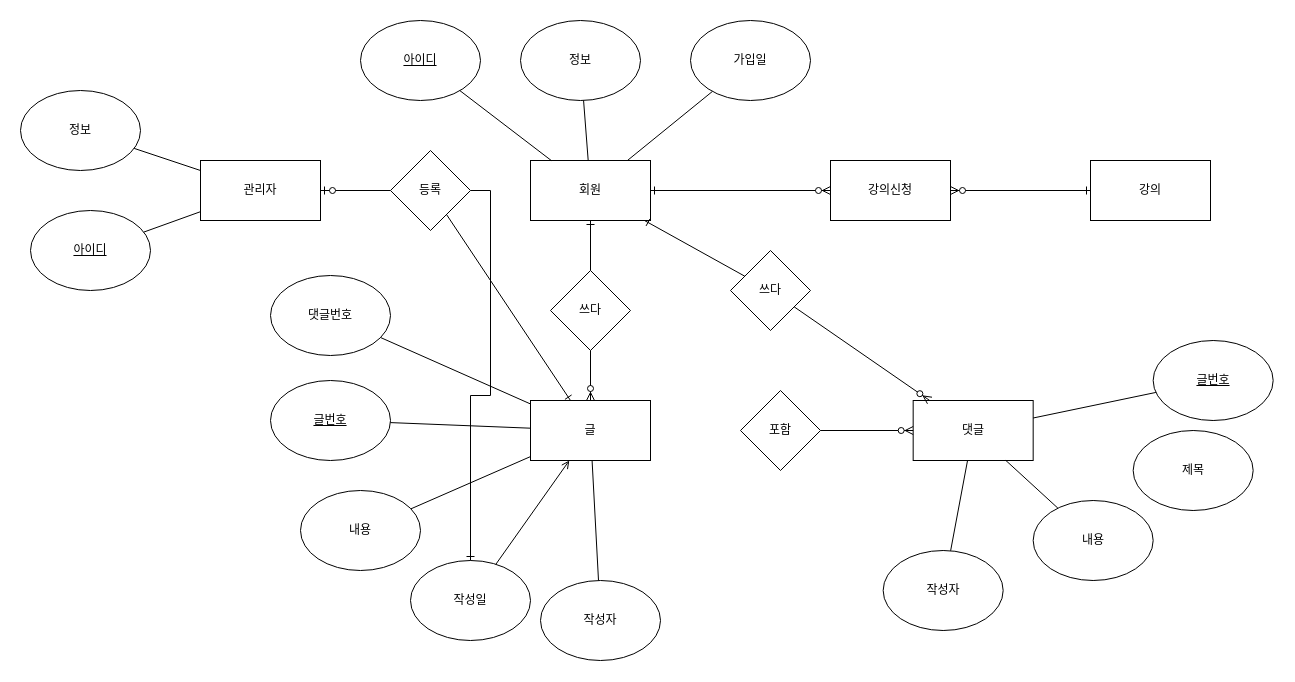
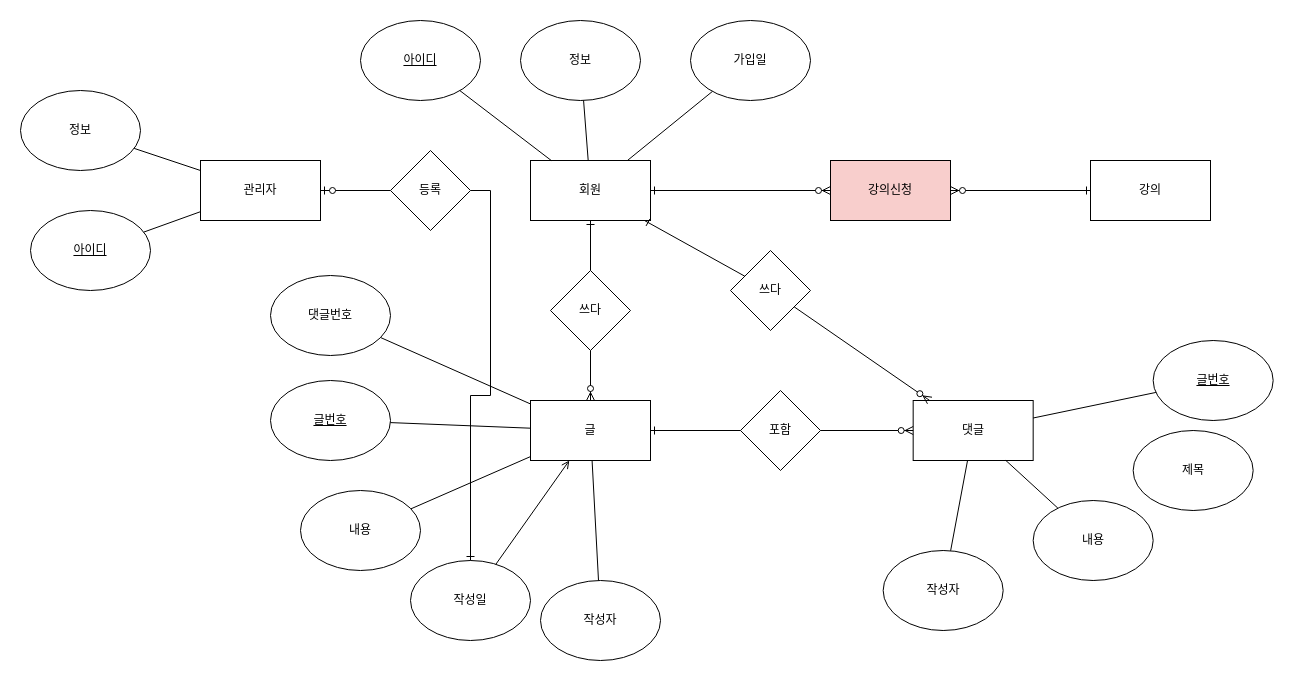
(891, 191) -> (891, 191)
(509, 308) -> (696, 431)
